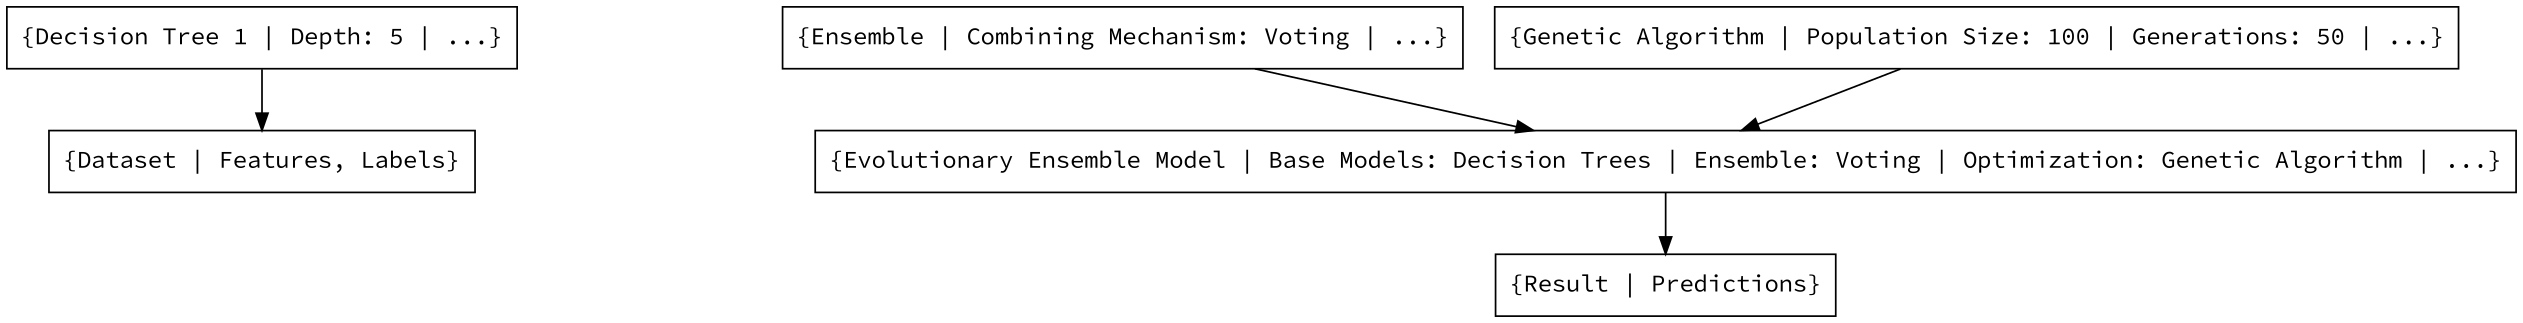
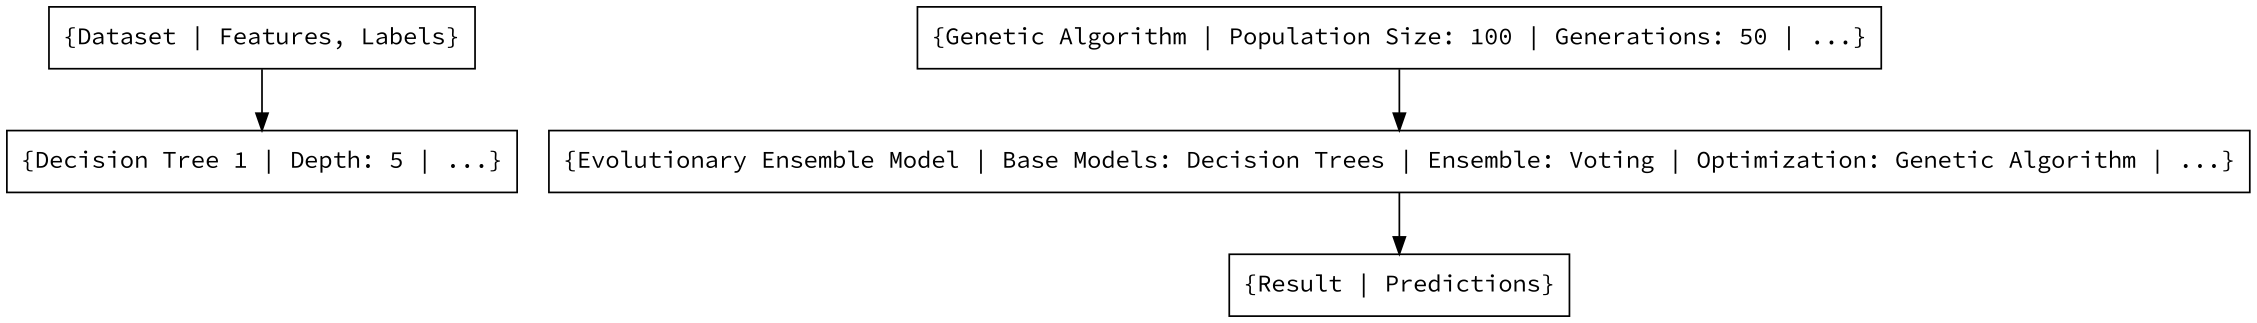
(1123, 38) -> none
(262, 91) -> (262, 91)
